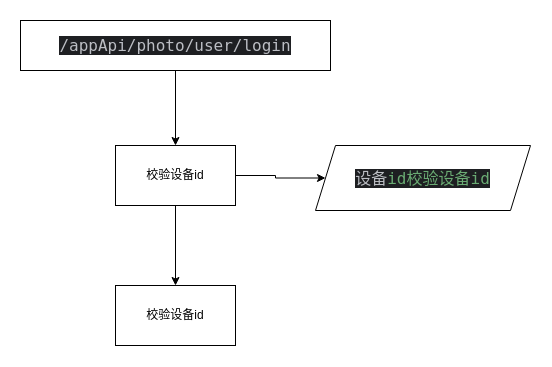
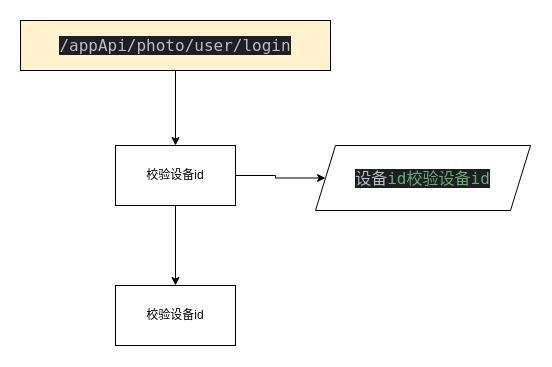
(176, 46) -> (176, 46)
